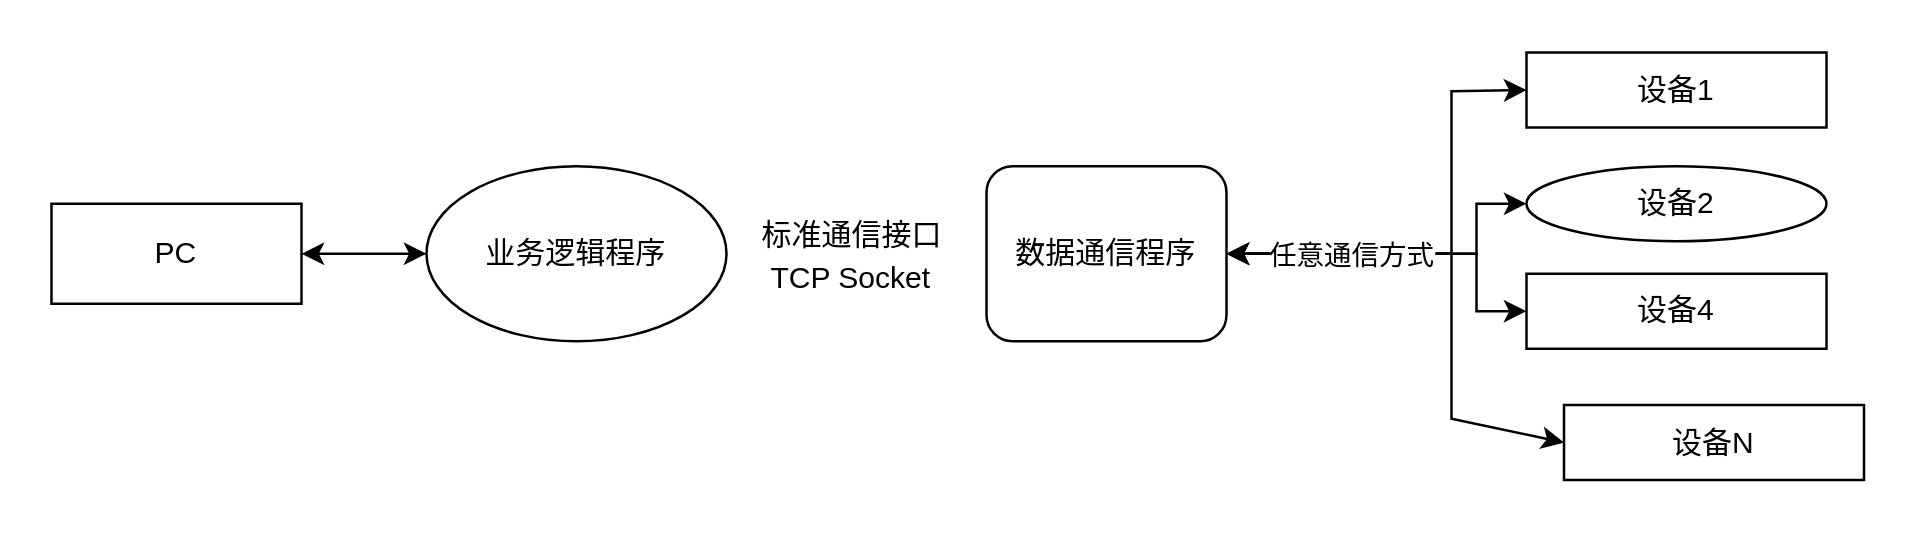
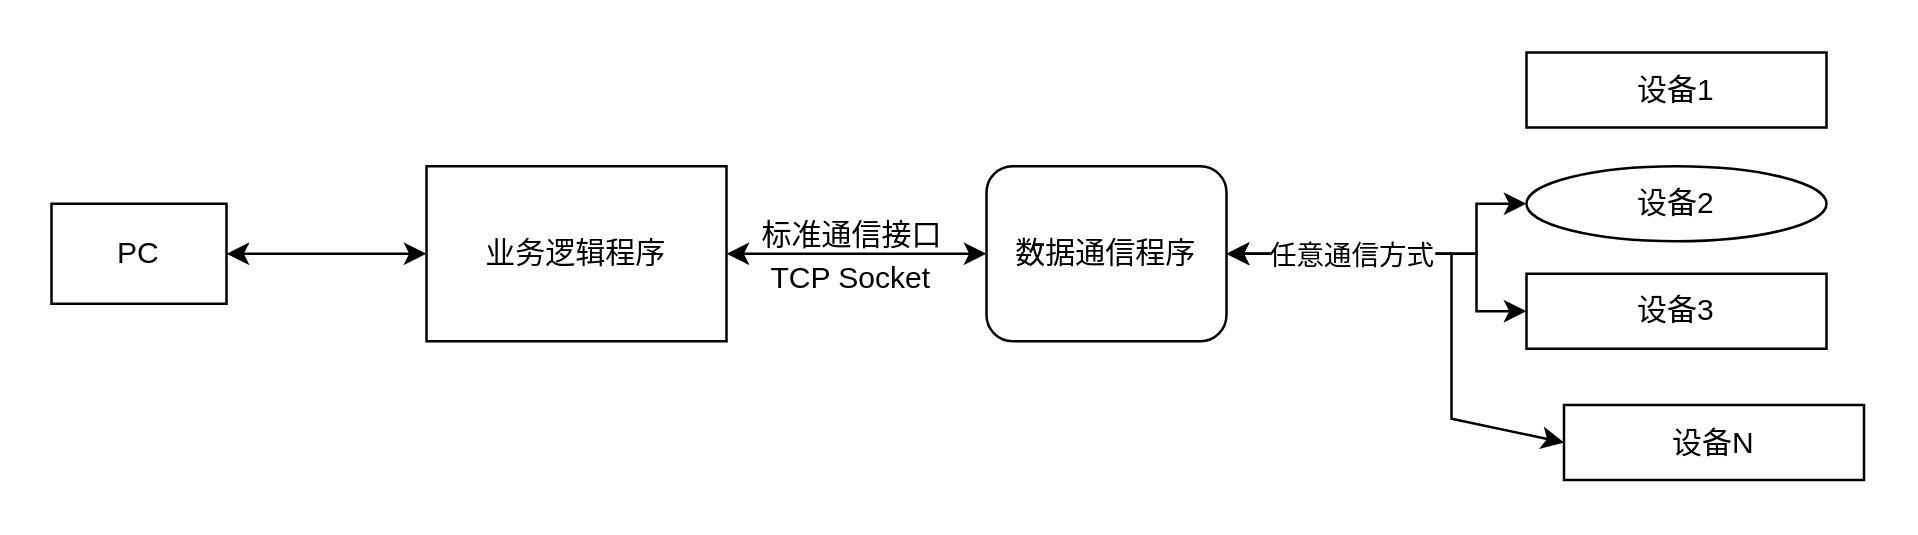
(1451, 140) -> none
(176, 254) -> (139, 254)
(576, 254) -> (576, 254)
none -> (856, 254)
(1676, 311) -> (1676, 311)
